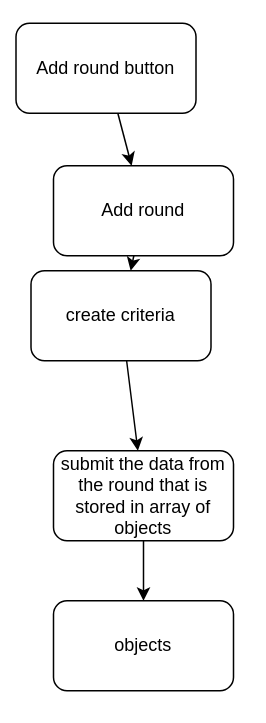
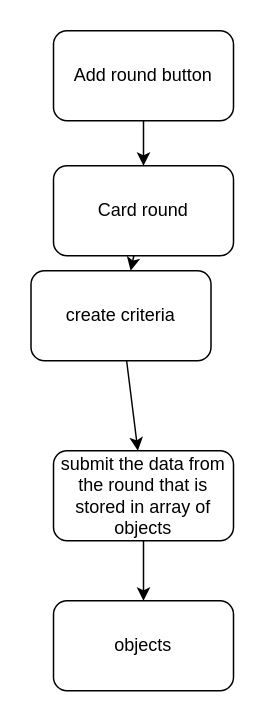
(106, 68) -> (143, 76)
(143, 211) -> (143, 211)
